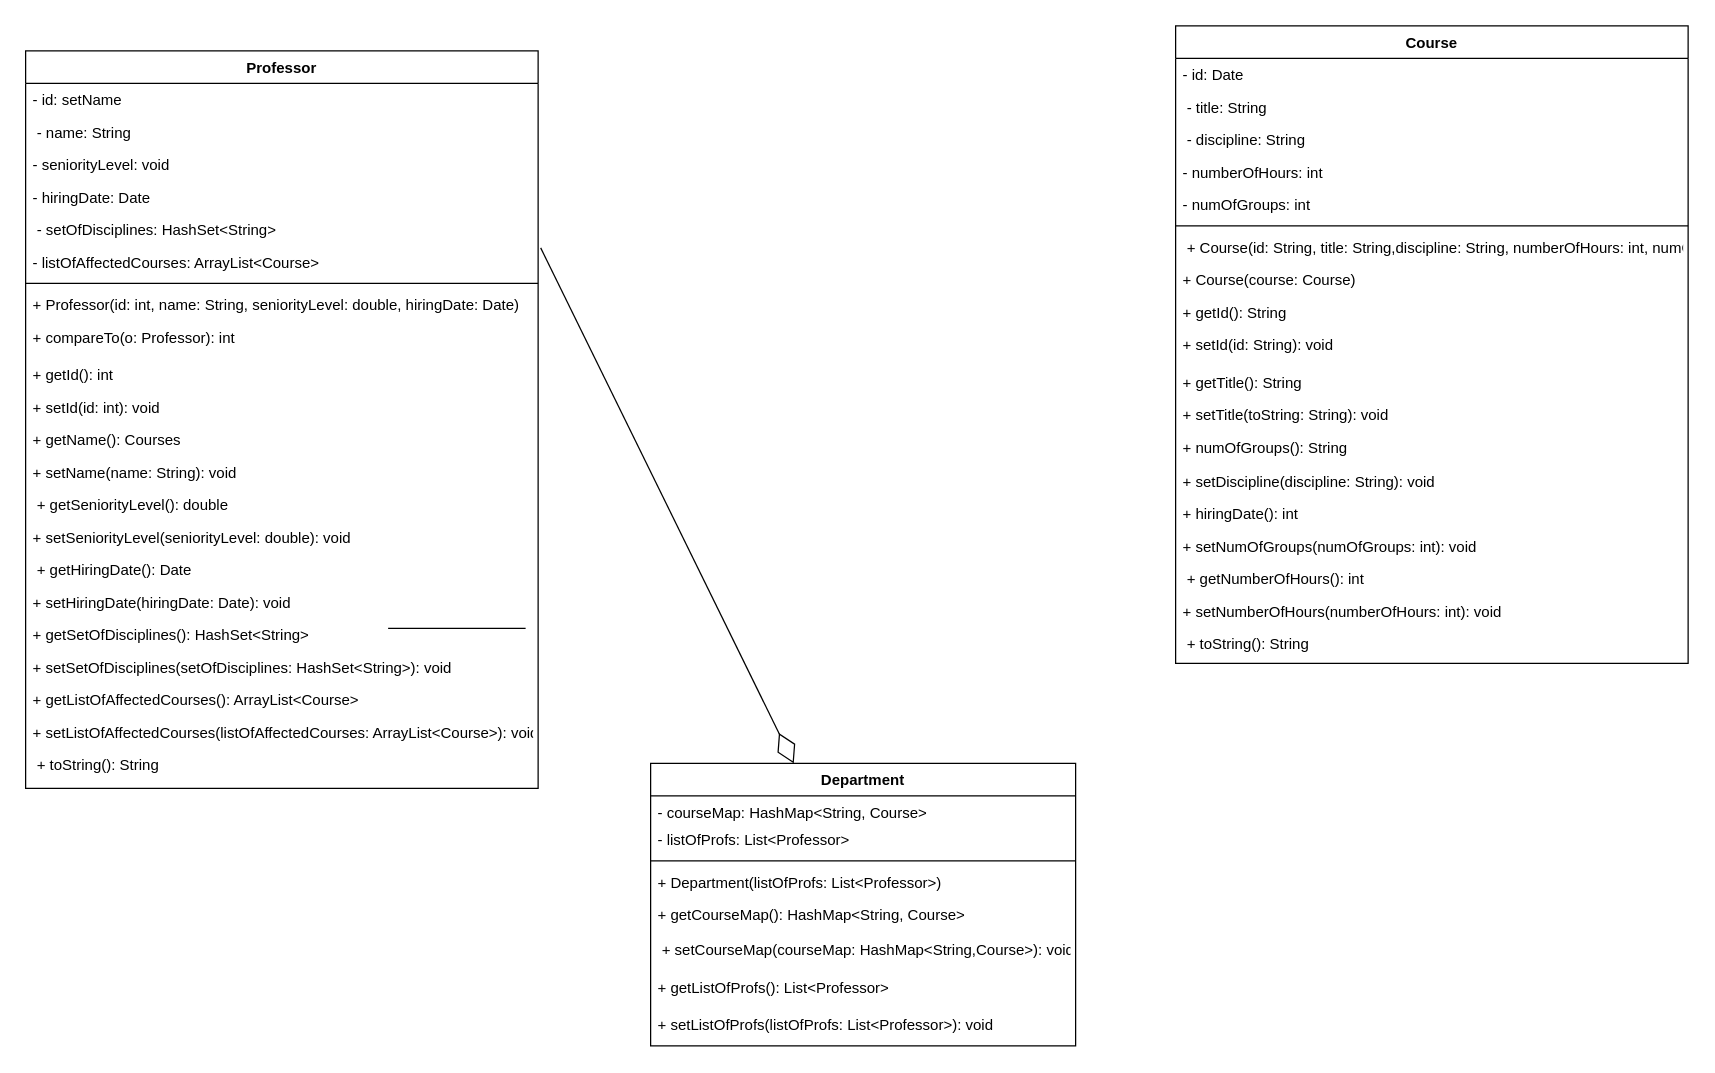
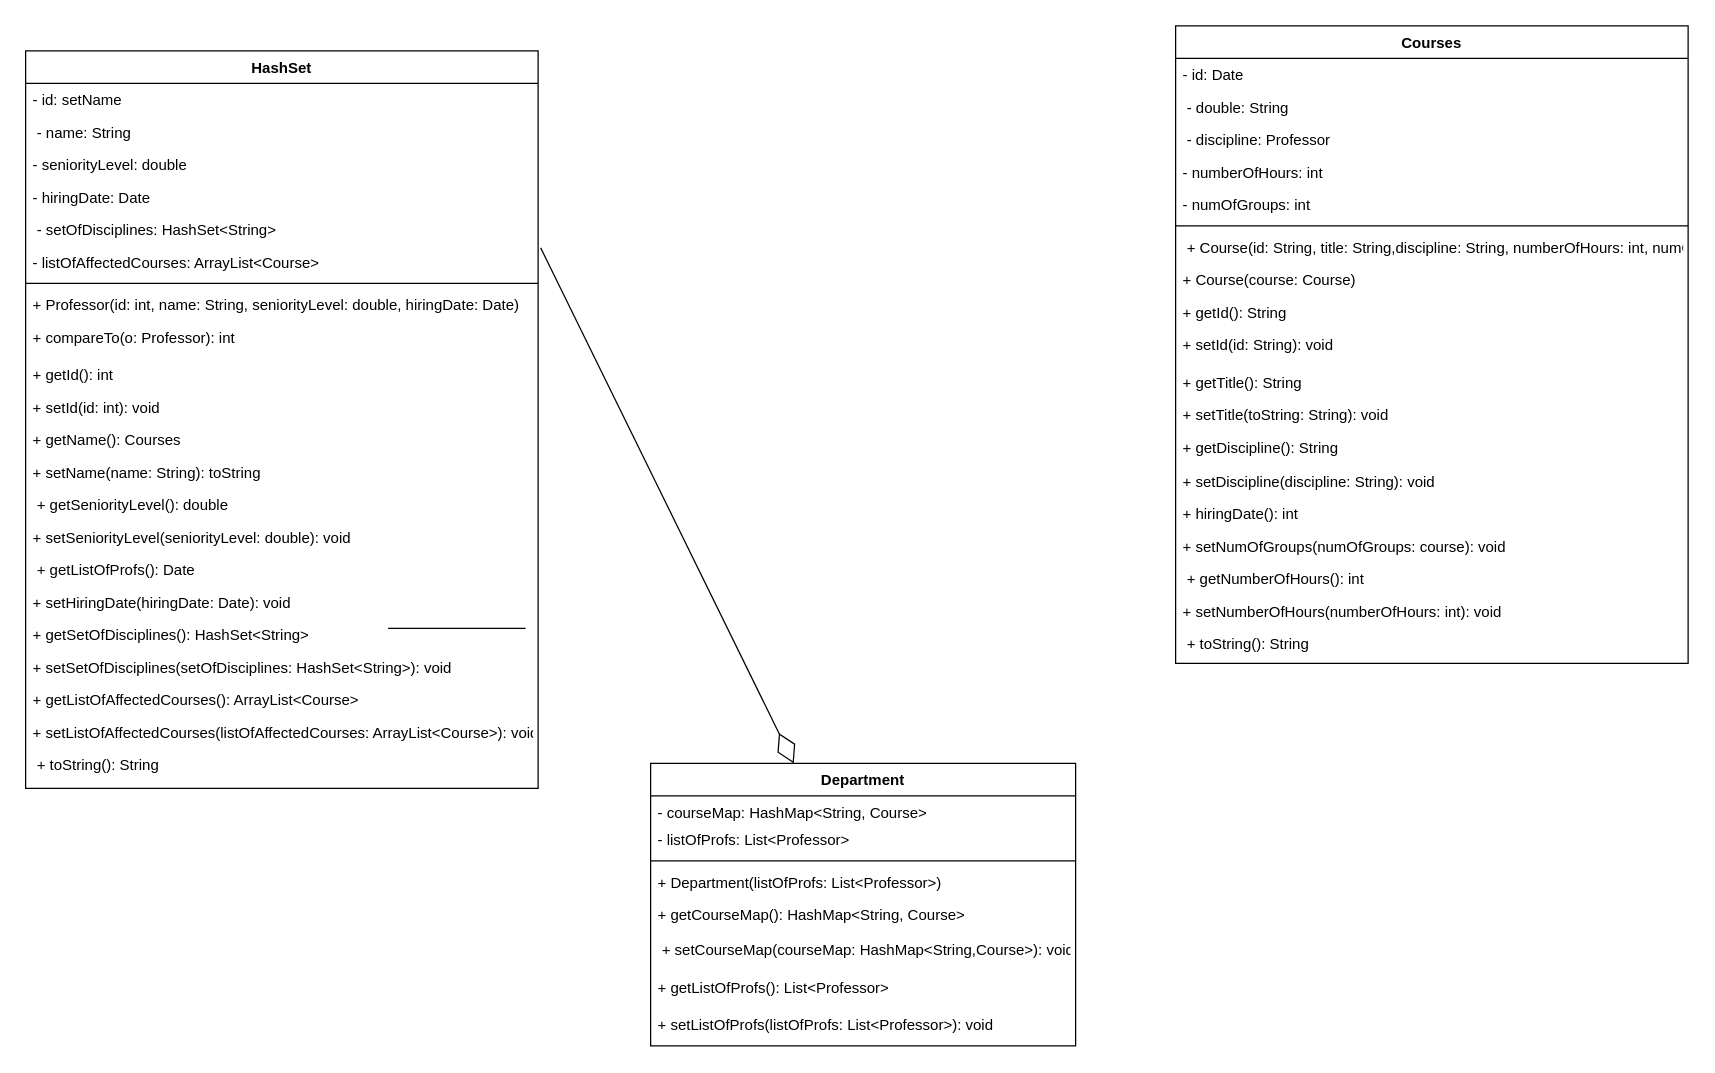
(1431, 43) -> (1431, 43)
(281, 68) -> (281, 68)
(1234, 108) -> (1240, 108)
(1251, 140) -> (1265, 140)
(111, 165) -> (120, 165)
(1271, 448) -> (1272, 448)
(141, 473) -> (157, 473)
(1339, 546) -> (1353, 546)
(119, 570) -> (126, 570)
